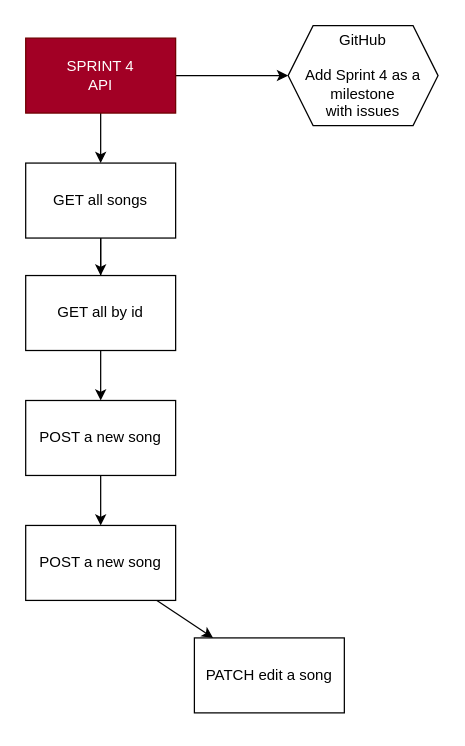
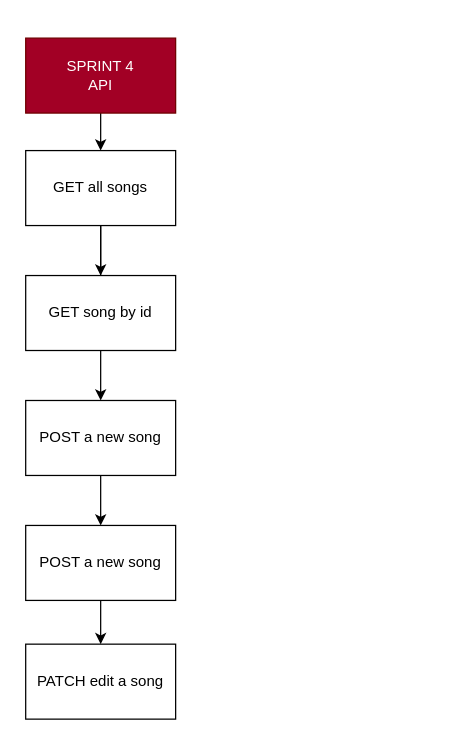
(228, 76) -> none
(363, 76) -> none
(101, 201) -> (101, 188)
(101, 313) -> (101, 313)
(269, 676) -> (101, 682)
